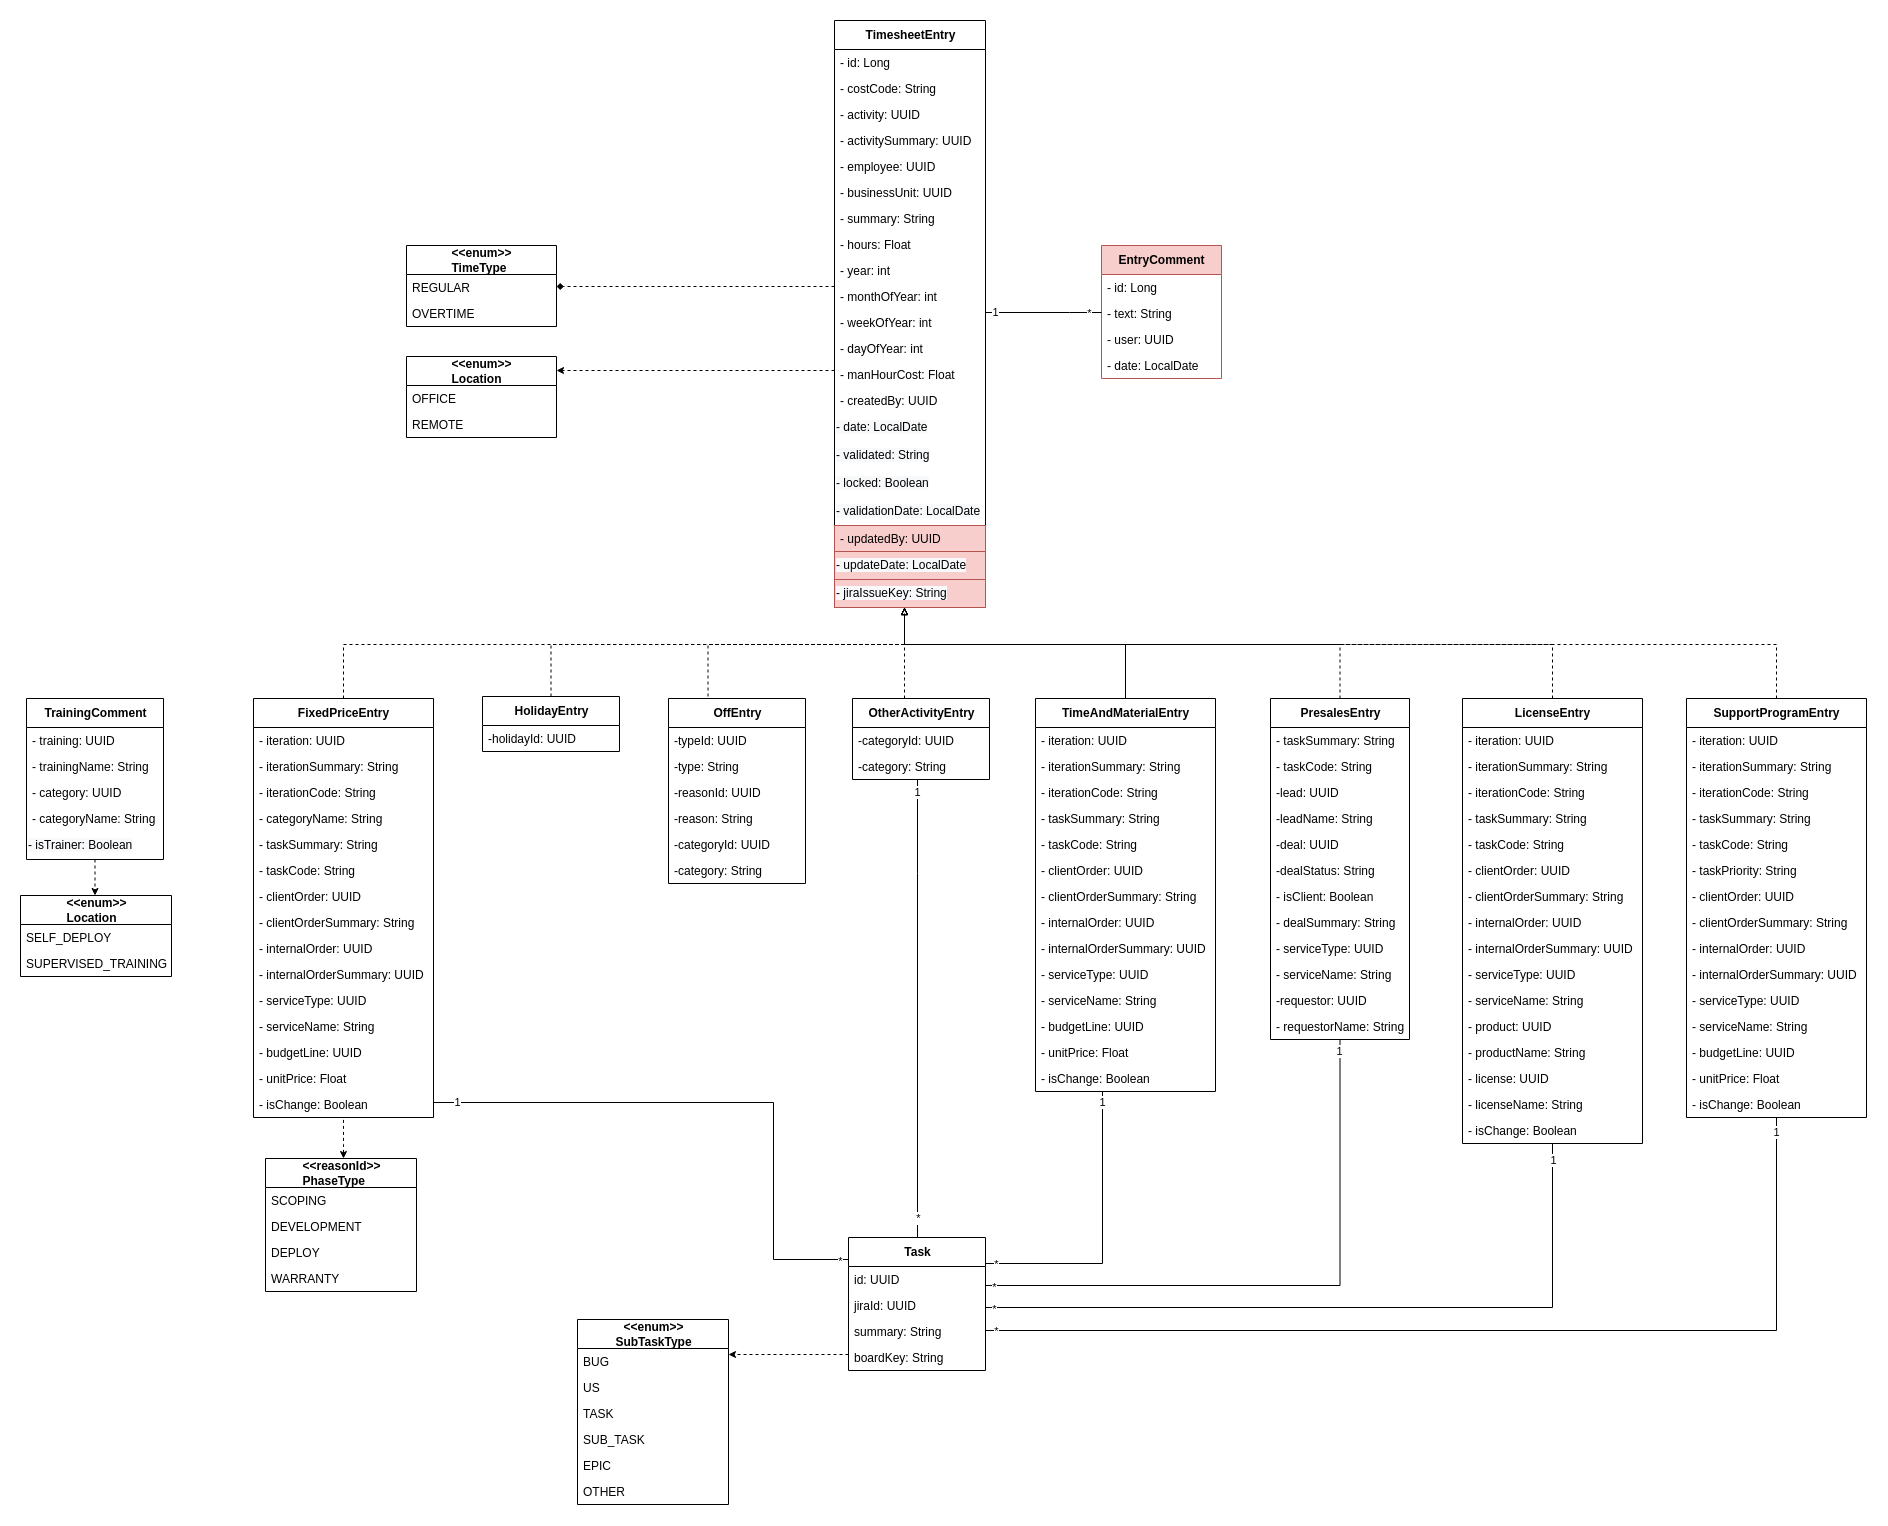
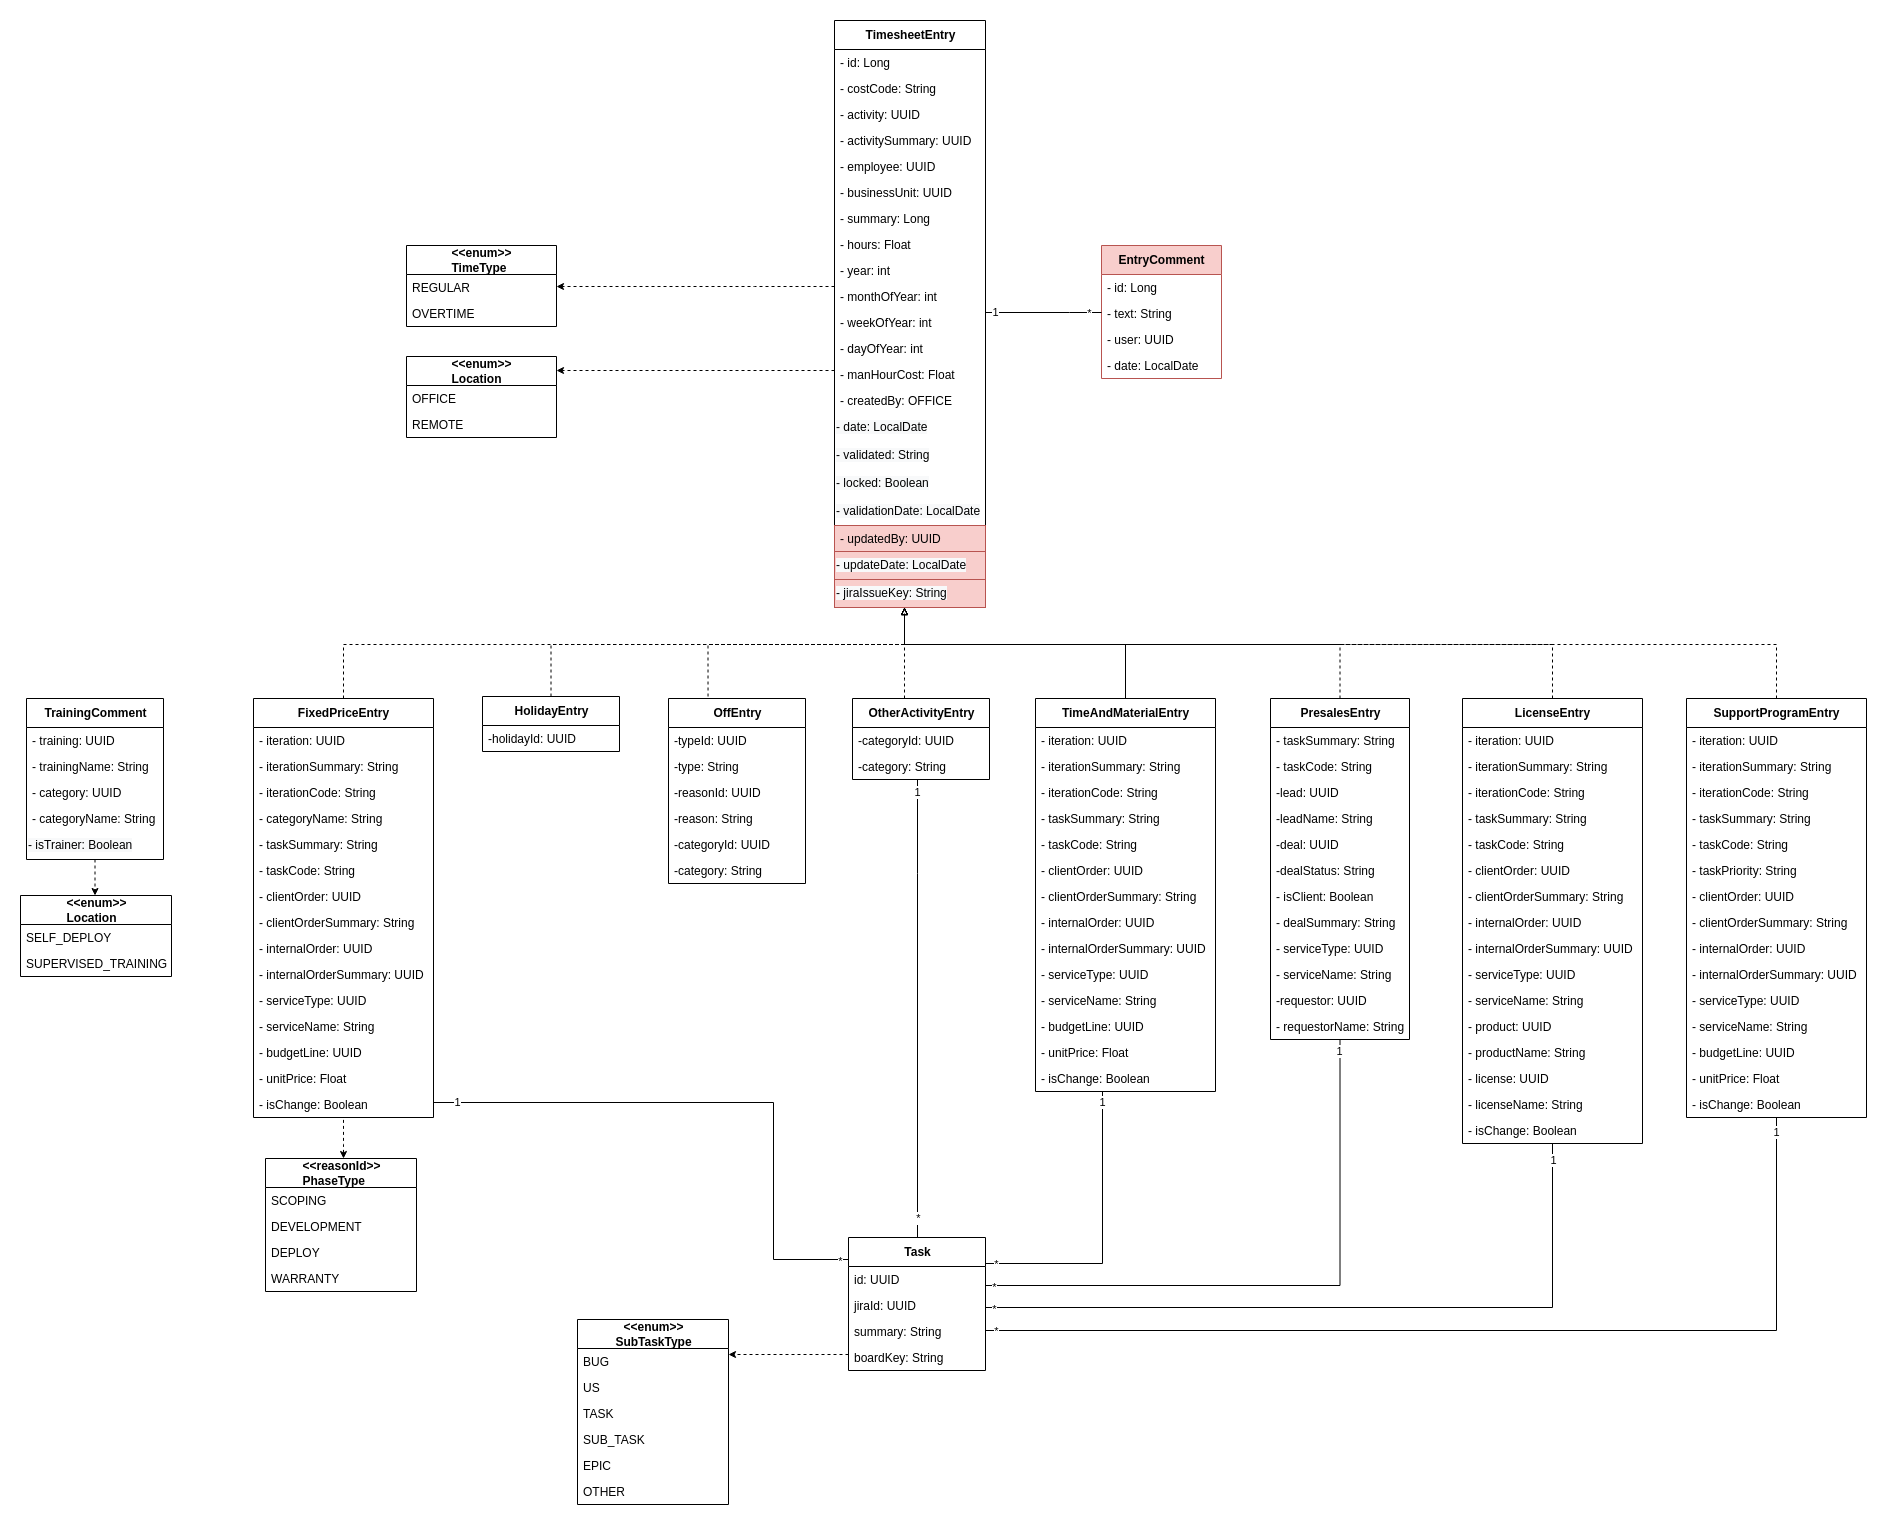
(891, 219) -> (886, 219)
(564, 287) -> (564, 287)
(894, 401) -> (901, 401)
